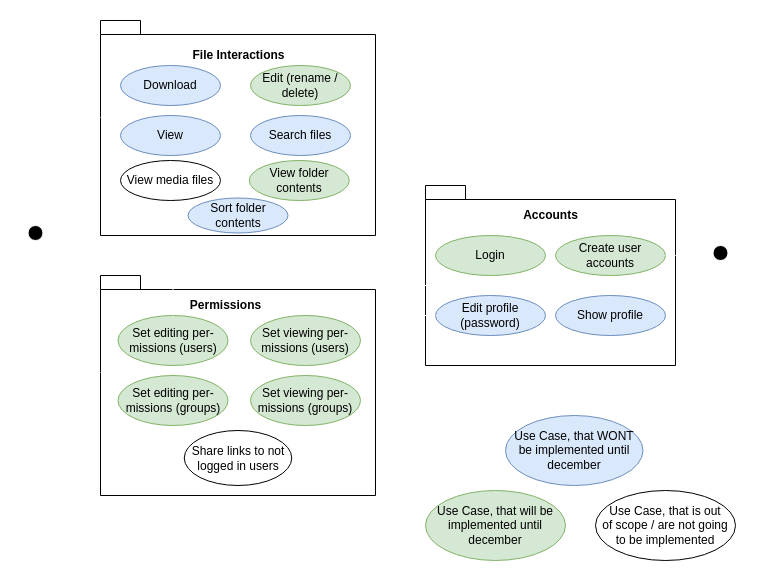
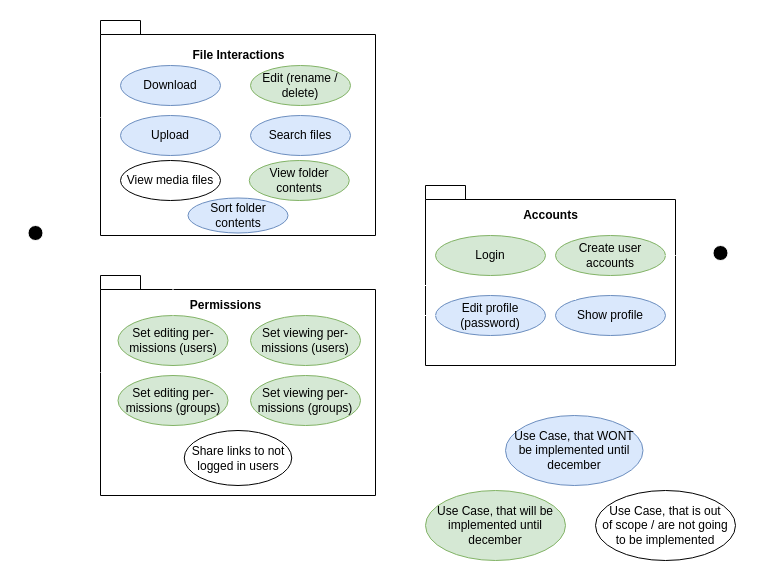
(171, 136) -> (171, 136)
